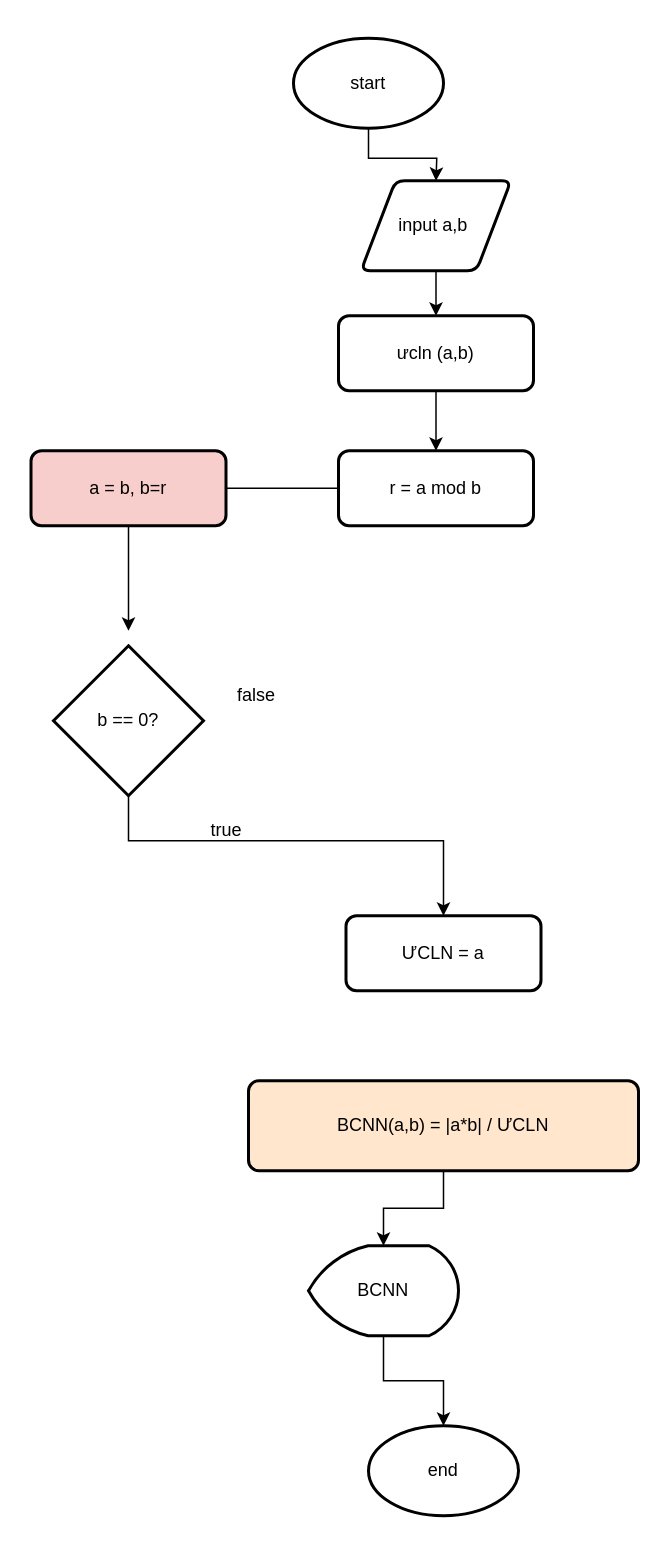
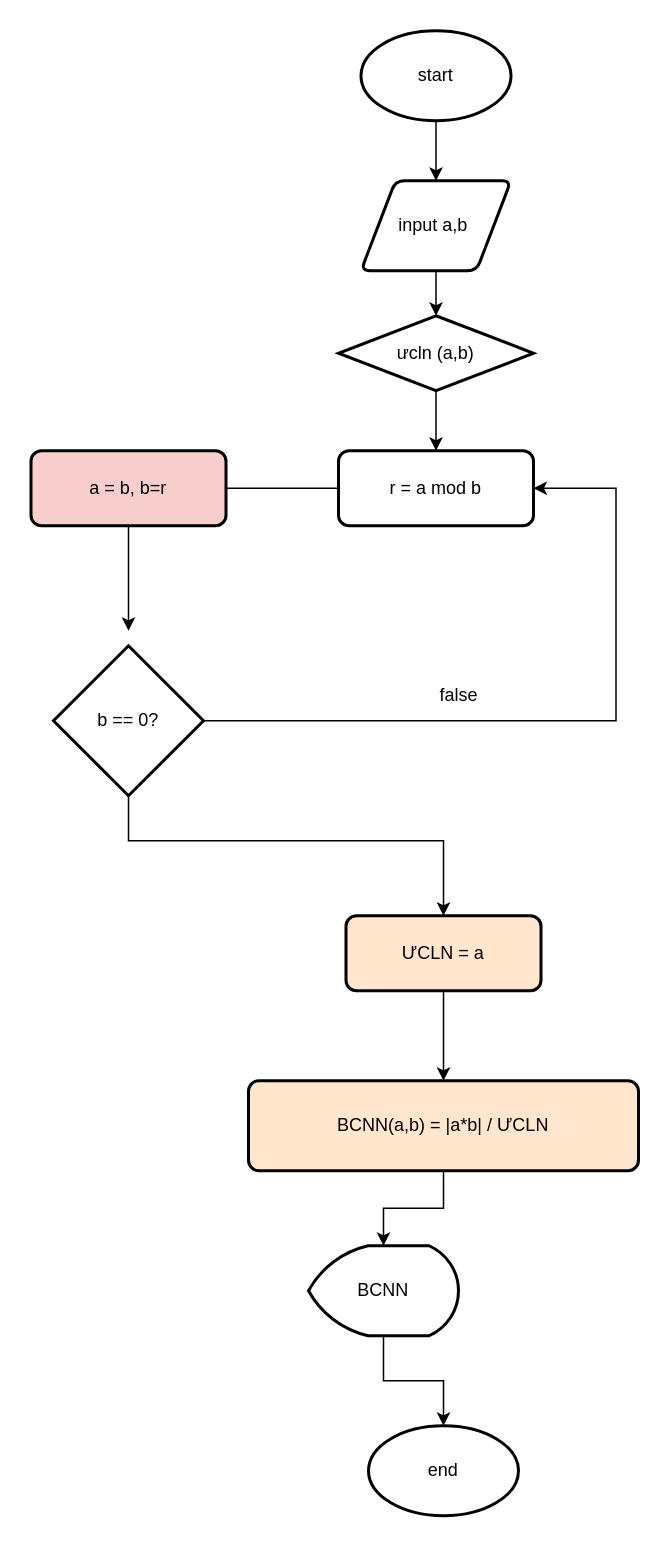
(368, 83) -> (436, 76)
(436, 353) -> (436, 353)
(256, 695) -> (458, 695)
none -> (562, 721)
(226, 830) -> none
(443, 953) -> (443, 953)
none -> (443, 1031)
